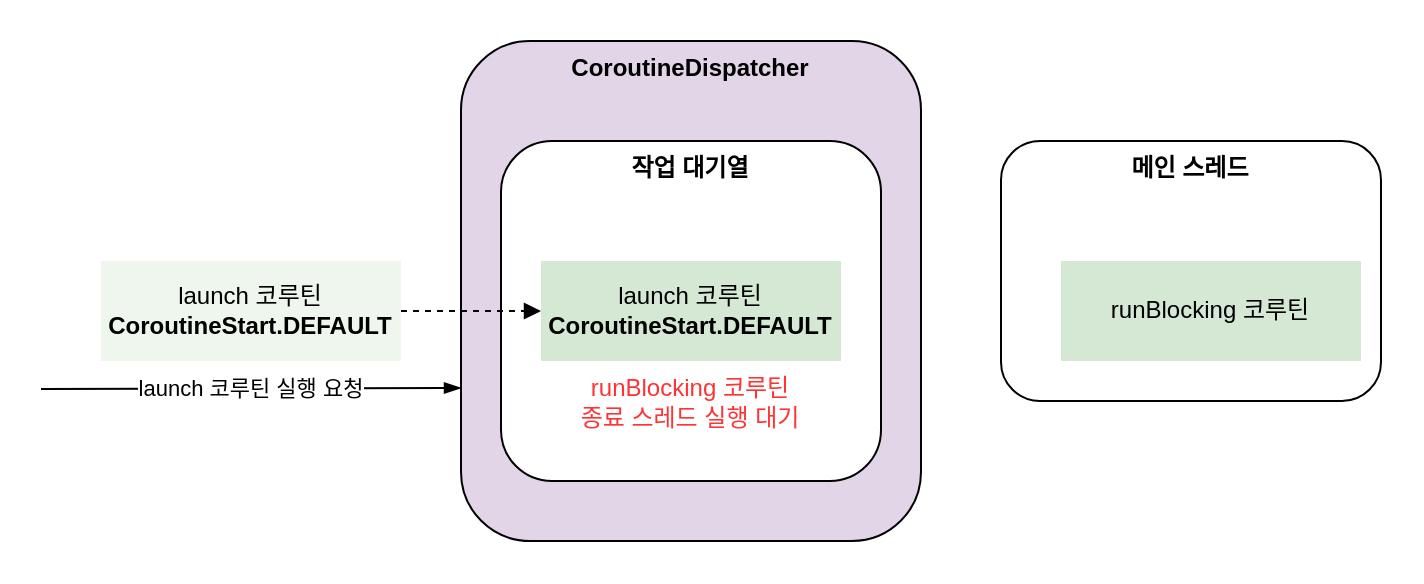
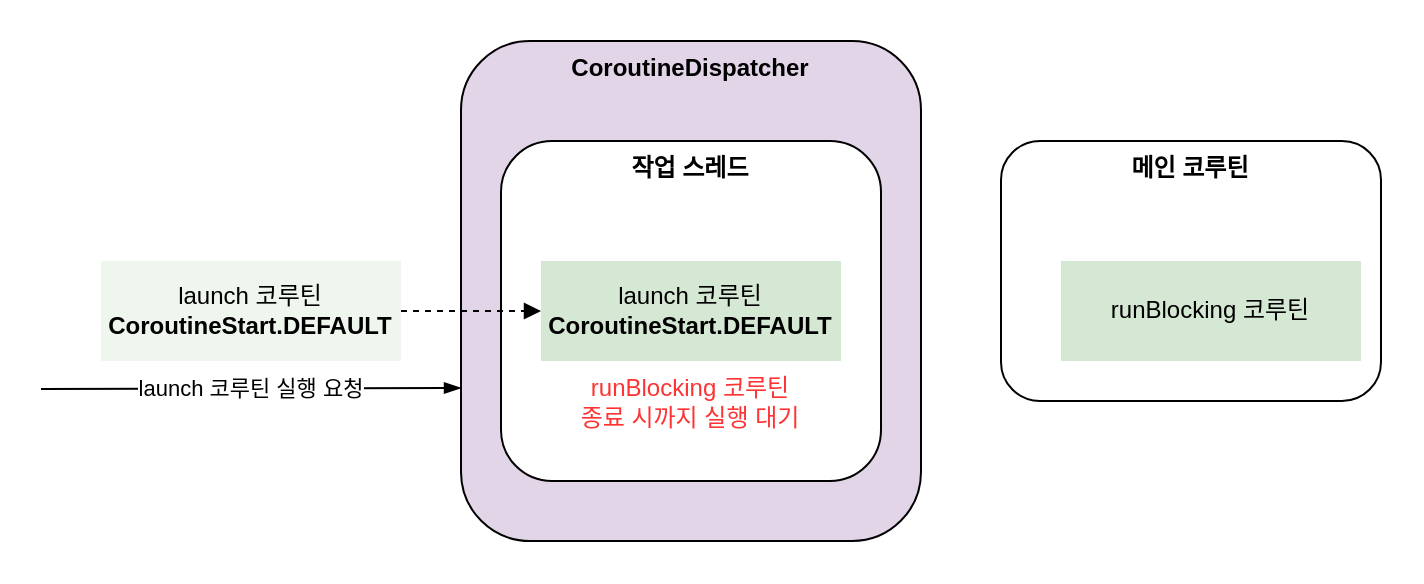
(691, 169) -> (691, 169)
(1191, 169) -> (1191, 169)
(691, 403) -> (691, 403)
